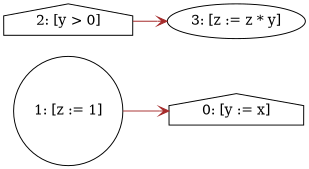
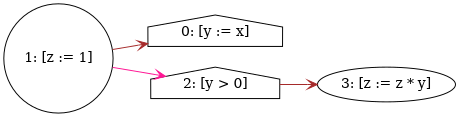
none -> (134, 71)
